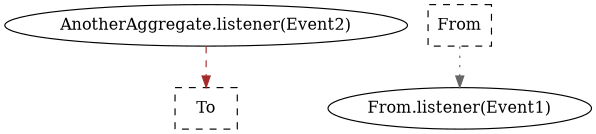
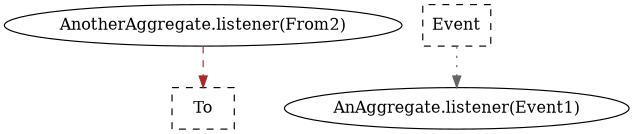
(206, 25) -> (203, 25)
(460, 25) -> (457, 25)
(460, 108) -> (457, 108)
